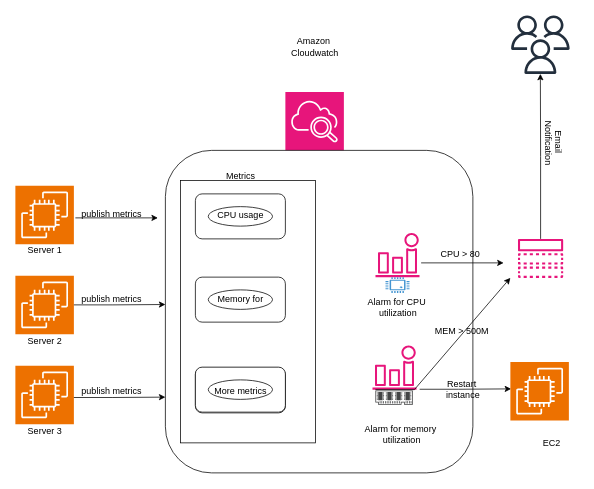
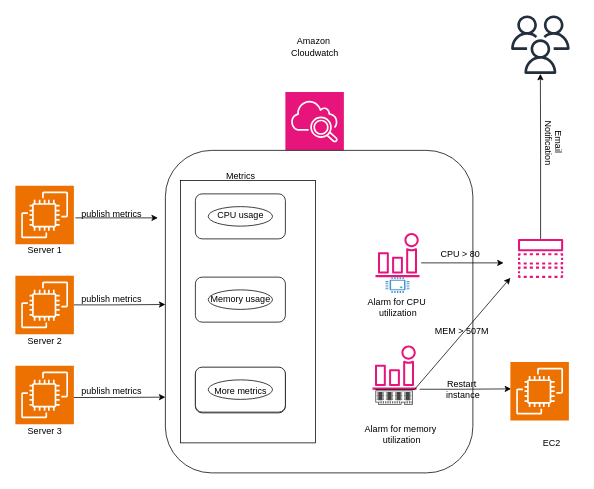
(241, 305) -> (241, 305)
(462, 331) -> (462, 331)
